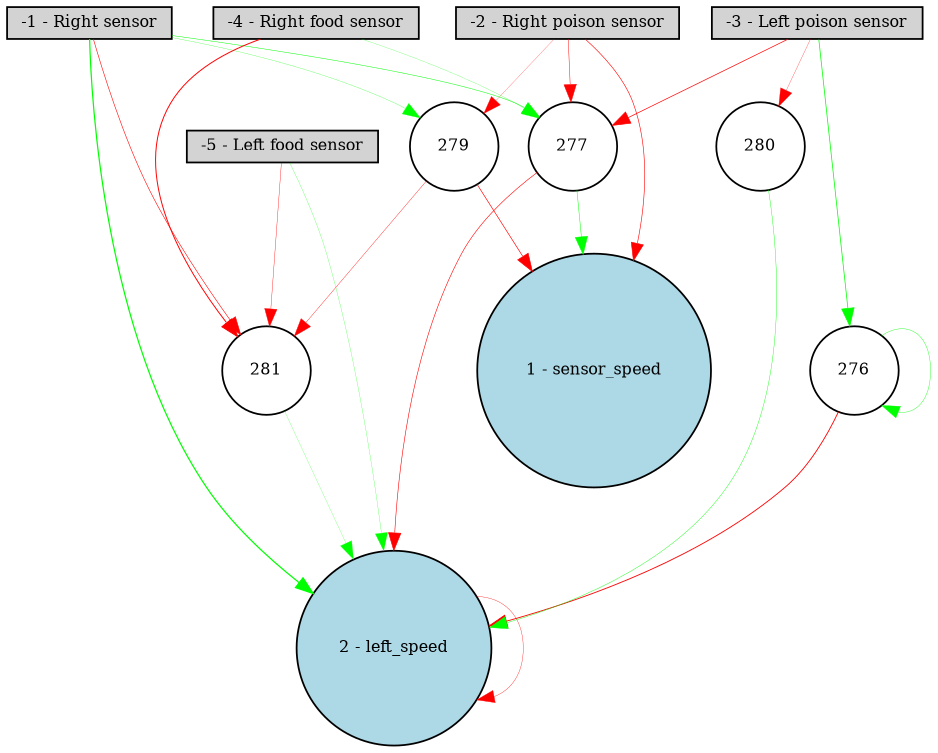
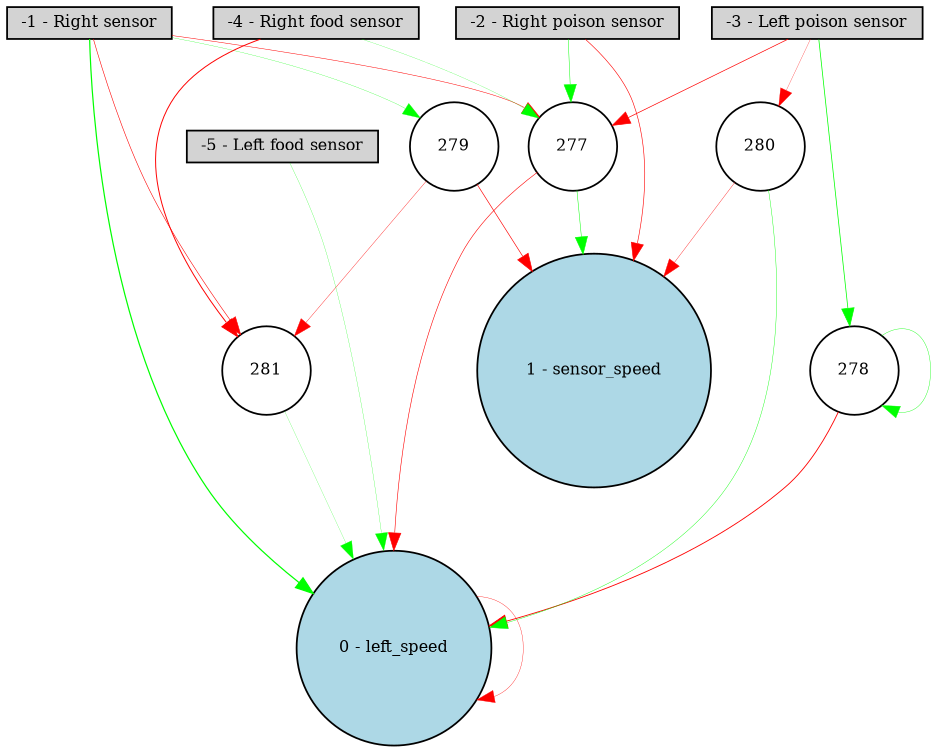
(569, 62) -> (569, 62)
(350, 63) -> (350, 63)
(525, 70) -> none
none -> (705, 222)
(276, 236) -> none
(854, 371) -> (854, 371)
(394, 648) -> (394, 648)
